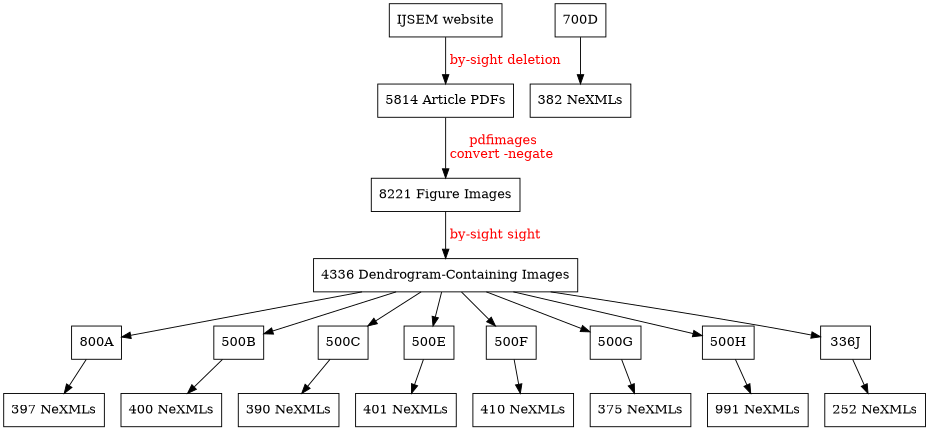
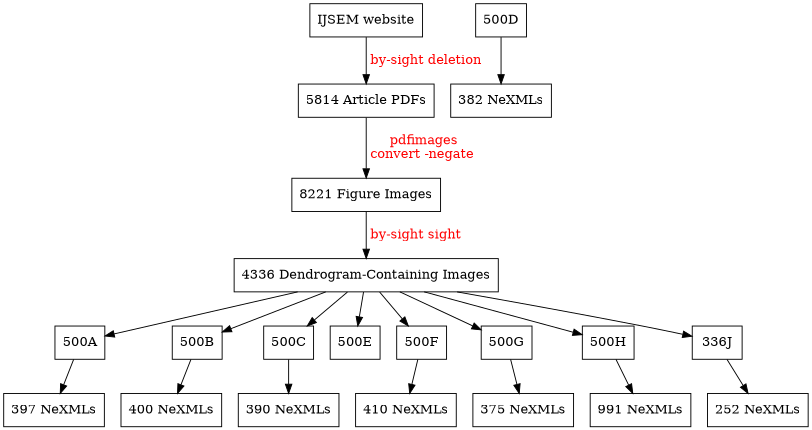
(580, 20) -> (501, 20)
(97, 343) -> (80, 343)
(406, 410) -> none
